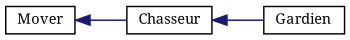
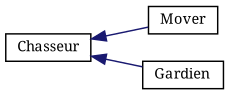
(109, 20) -> (127, 32)
